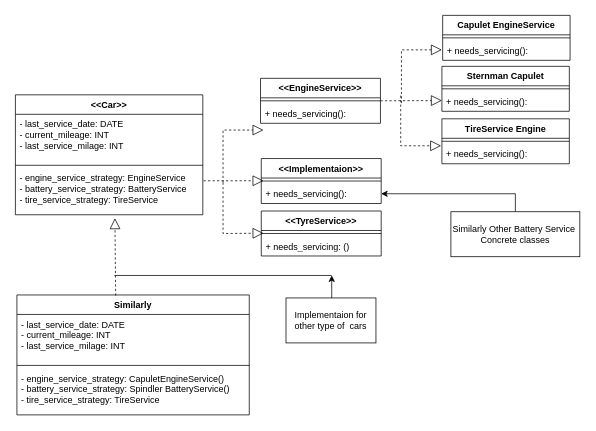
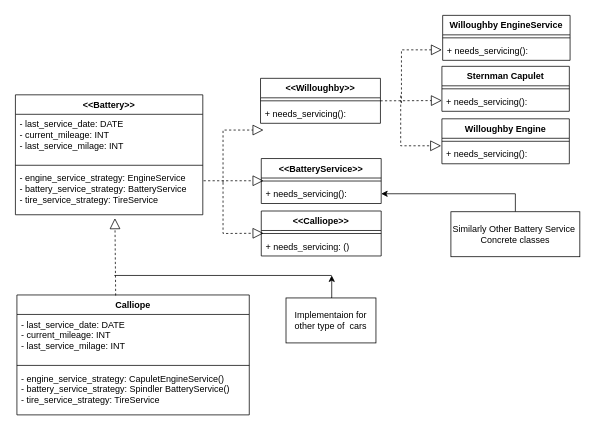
(507, 26) -> (507, 26)
(321, 89) -> (321, 89)
(109, 106) -> (109, 106)
(506, 130) -> (506, 130)
(321, 169) -> (321, 169)
(321, 222) -> (321, 222)
(133, 306) -> (133, 306)
